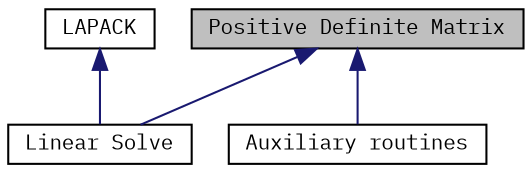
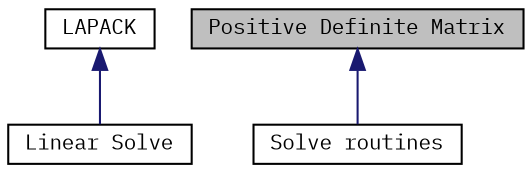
(219, 91) -> none
(358, 144) -> (358, 144)
